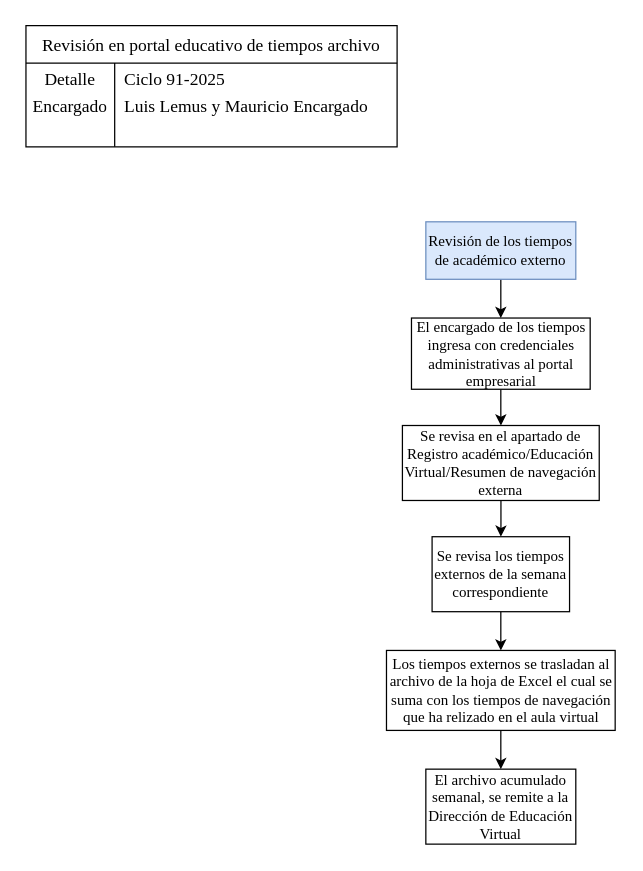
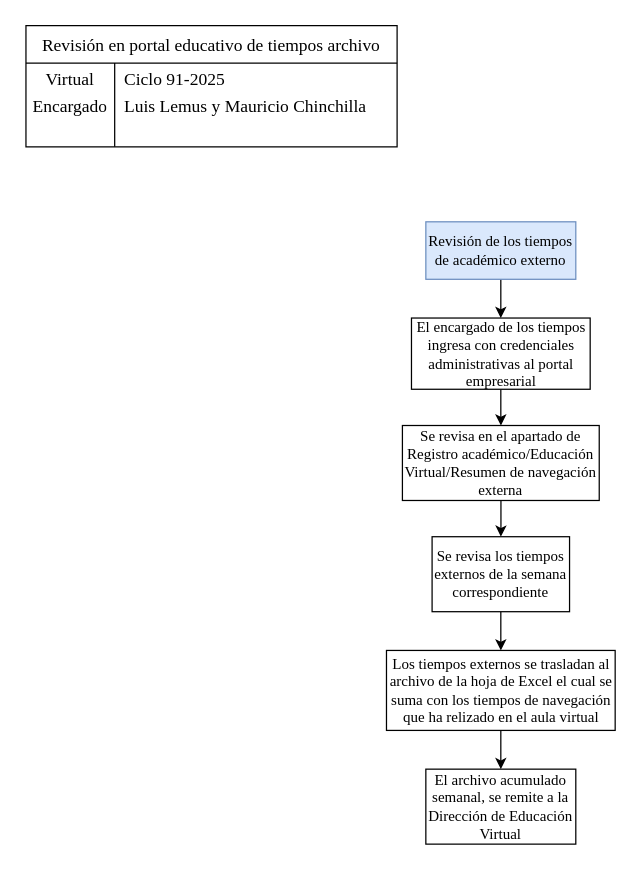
(70, 77) -> (70, 77)
(261, 106) -> (261, 106)
